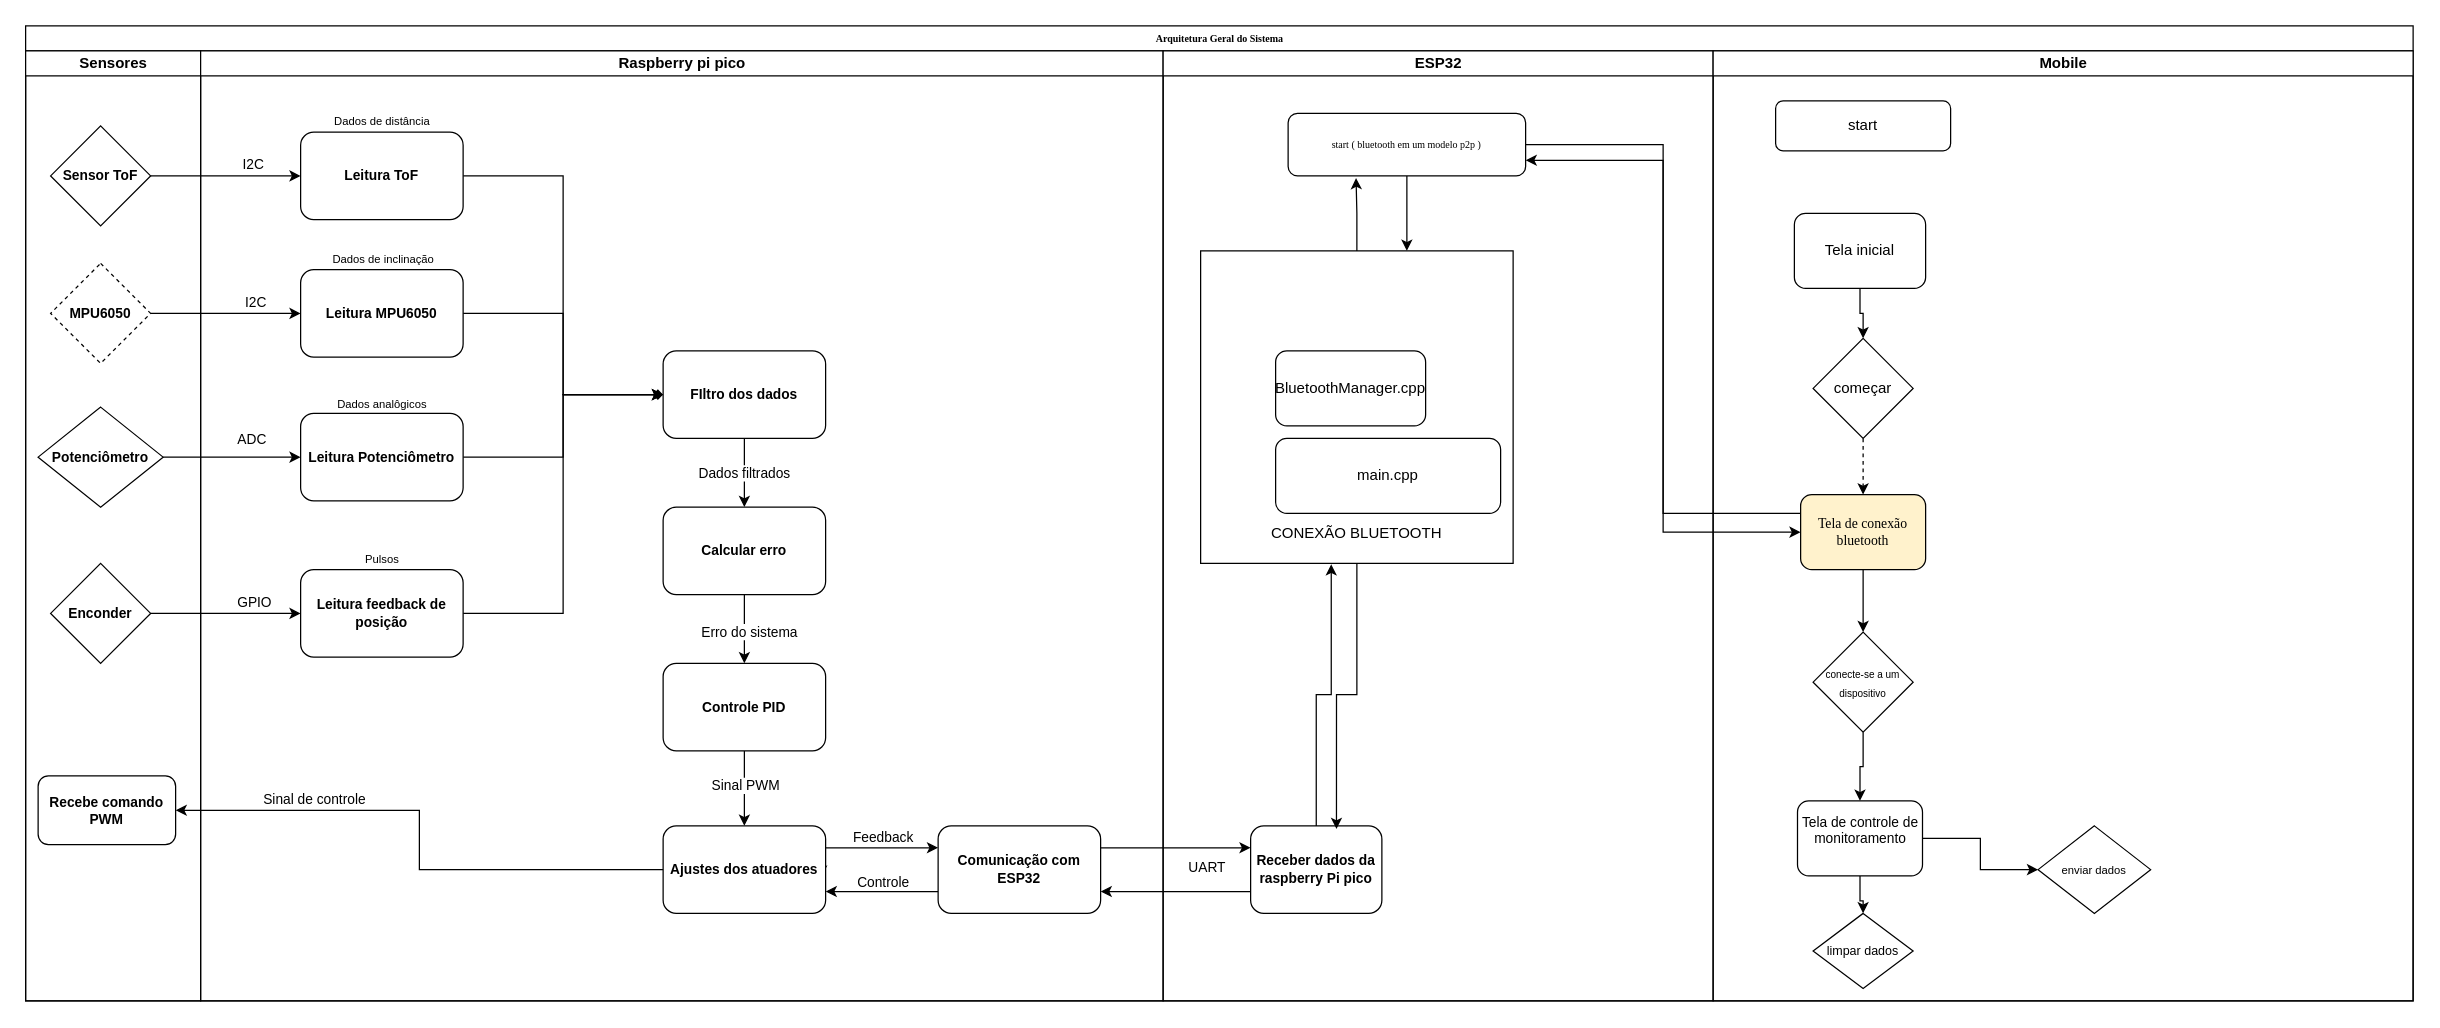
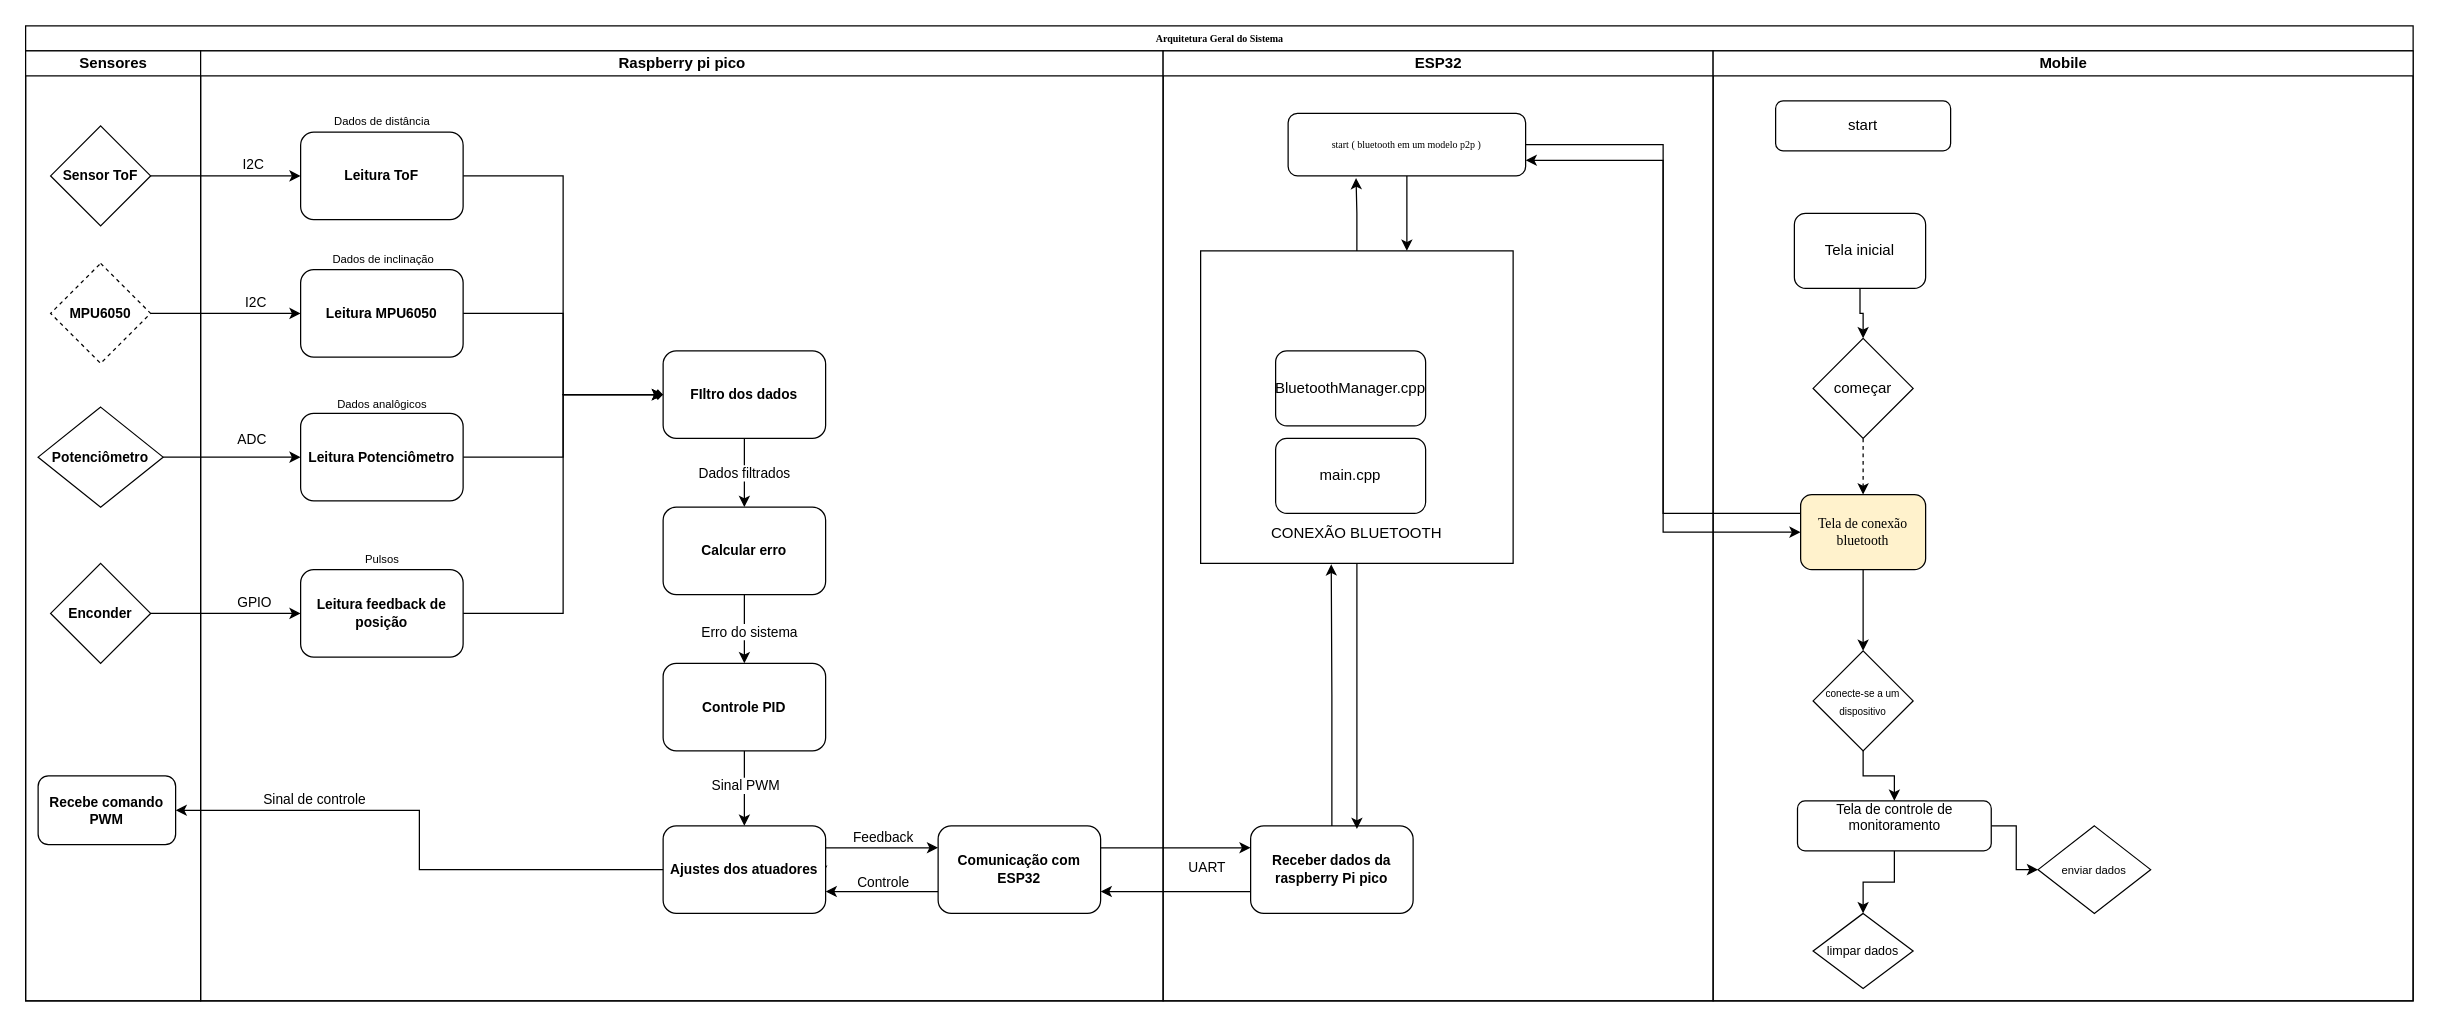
(1388, 476) -> (1351, 476)
(1863, 682) -> (1863, 701)
(1860, 838) -> (1894, 826)
(1316, 869) -> (1332, 869)
